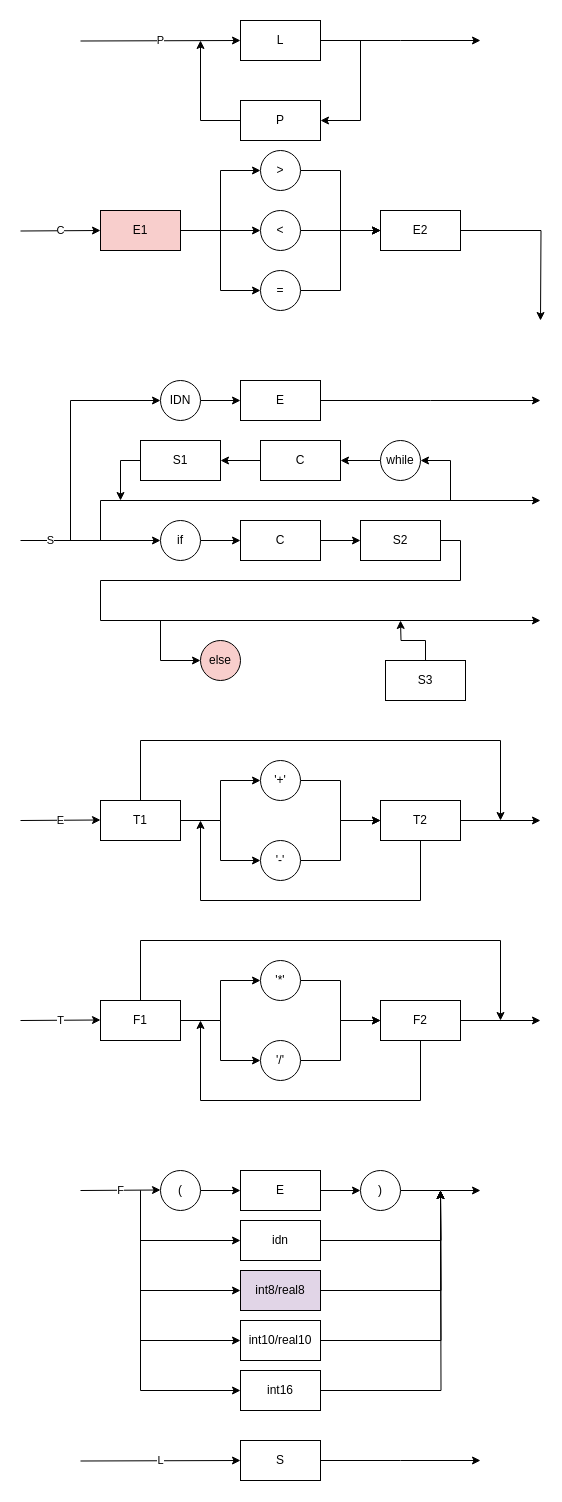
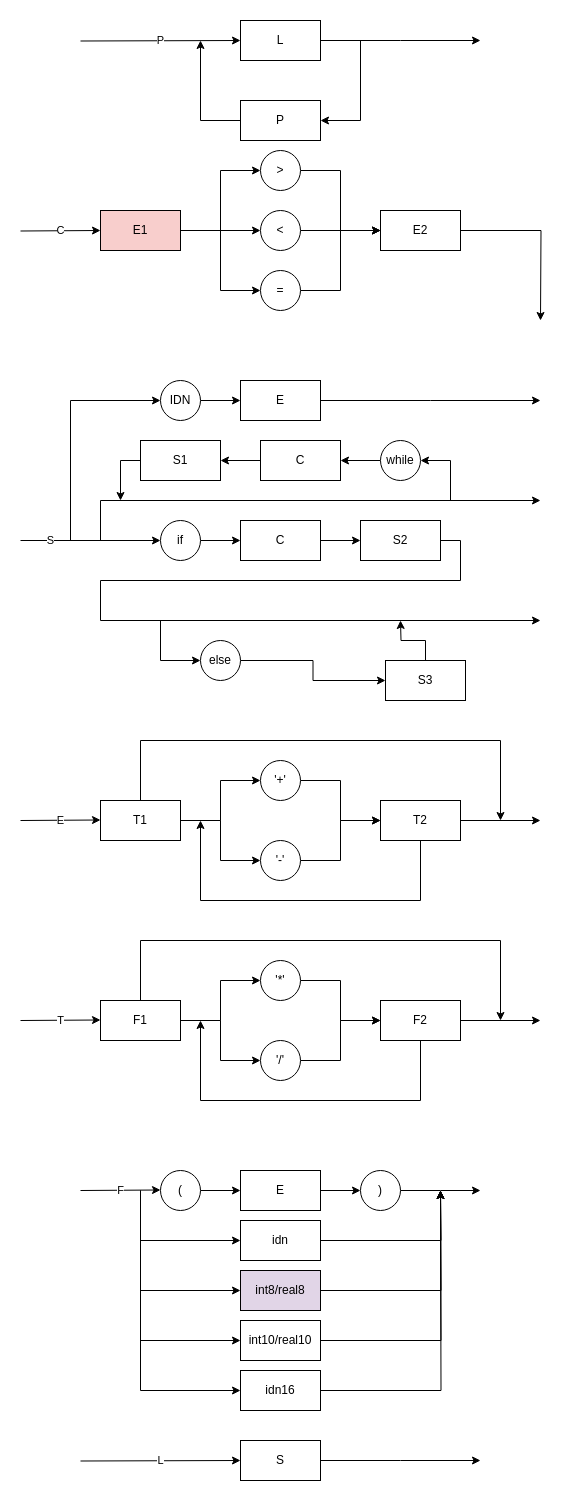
(221, 661) -> (221, 661)
none -> (313, 668)
(281, 1391) -> (281, 1391)
